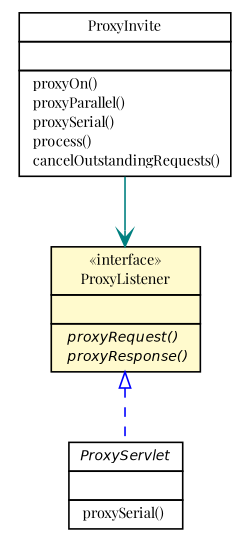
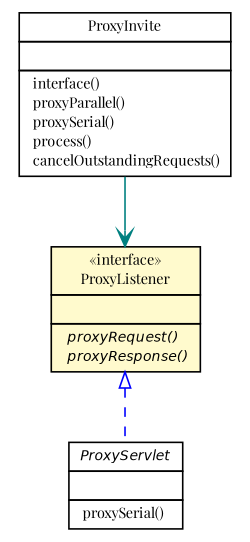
(64, 84) -> (65, 84)
